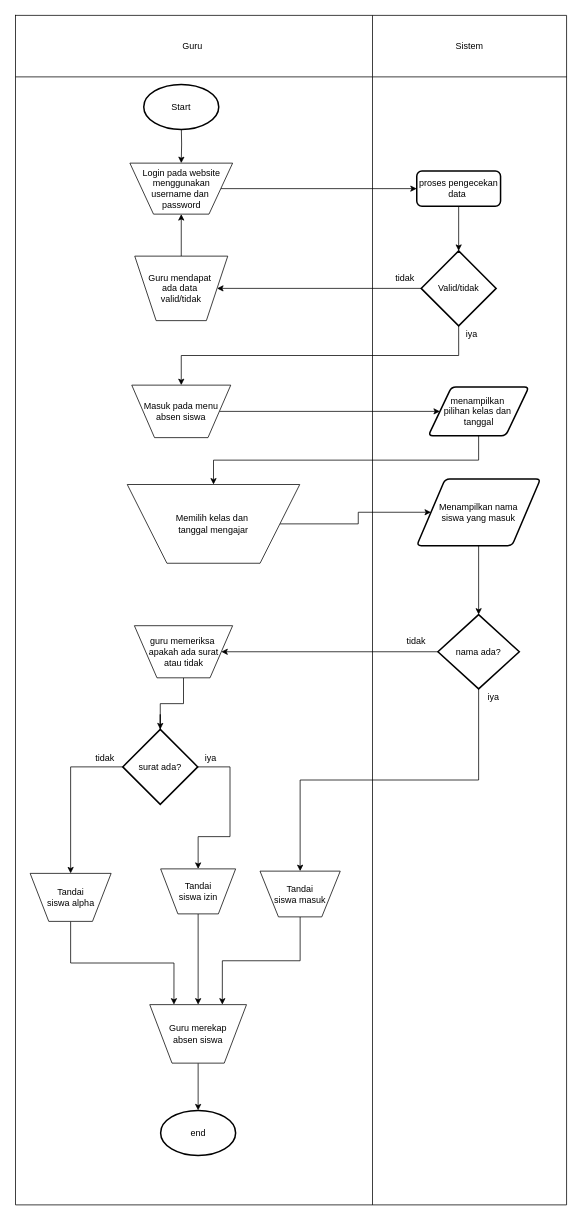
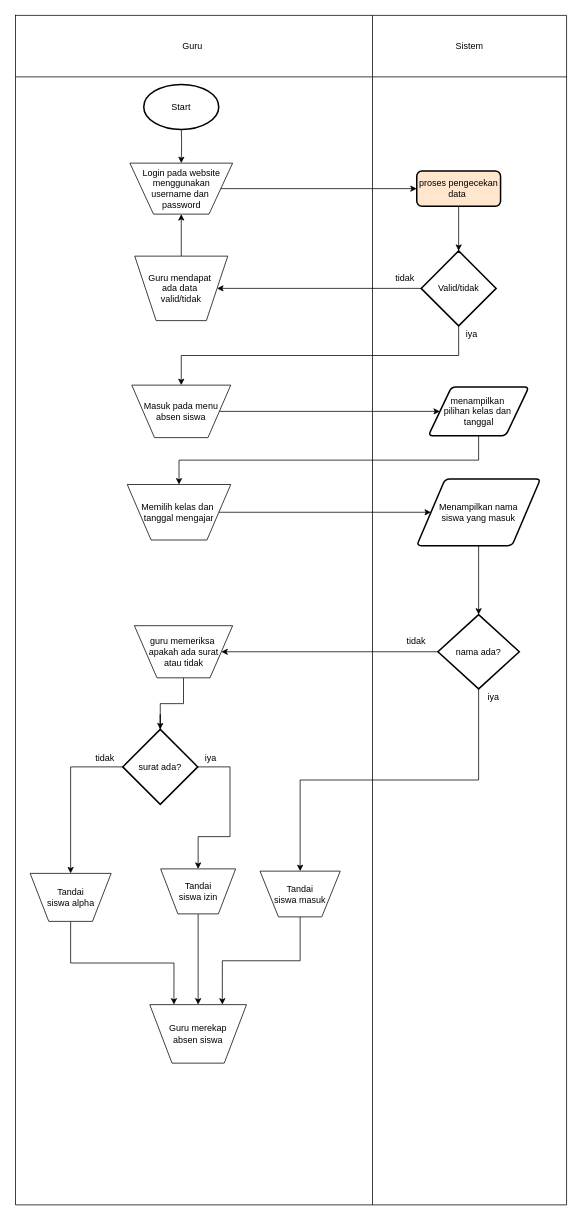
(459, 189) -> (459, 189)
(213, 524) -> (179, 512)
(198, 1104) -> none
(198, 1133) -> none
